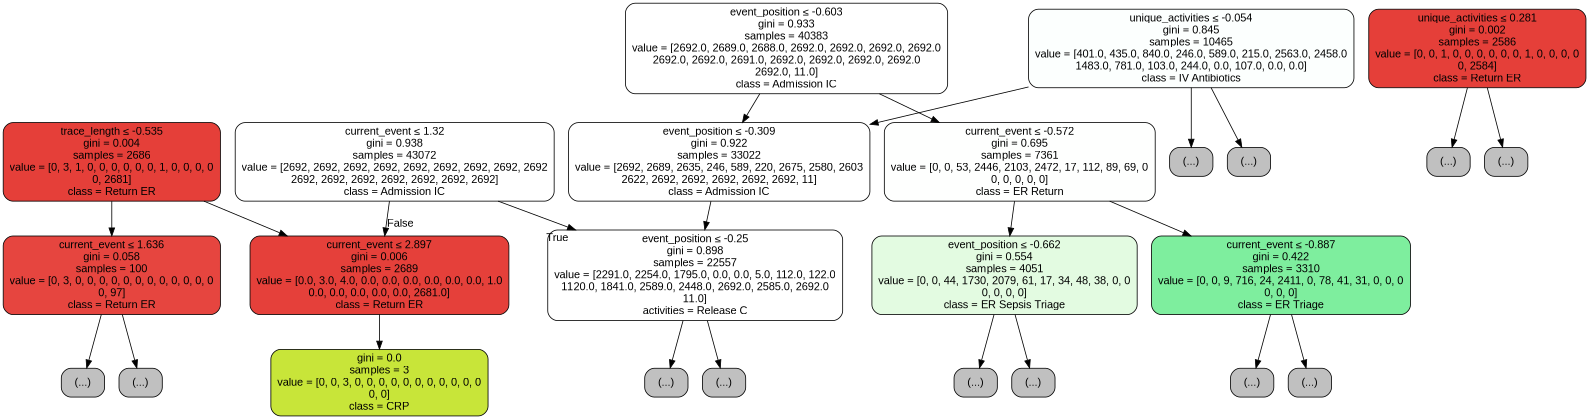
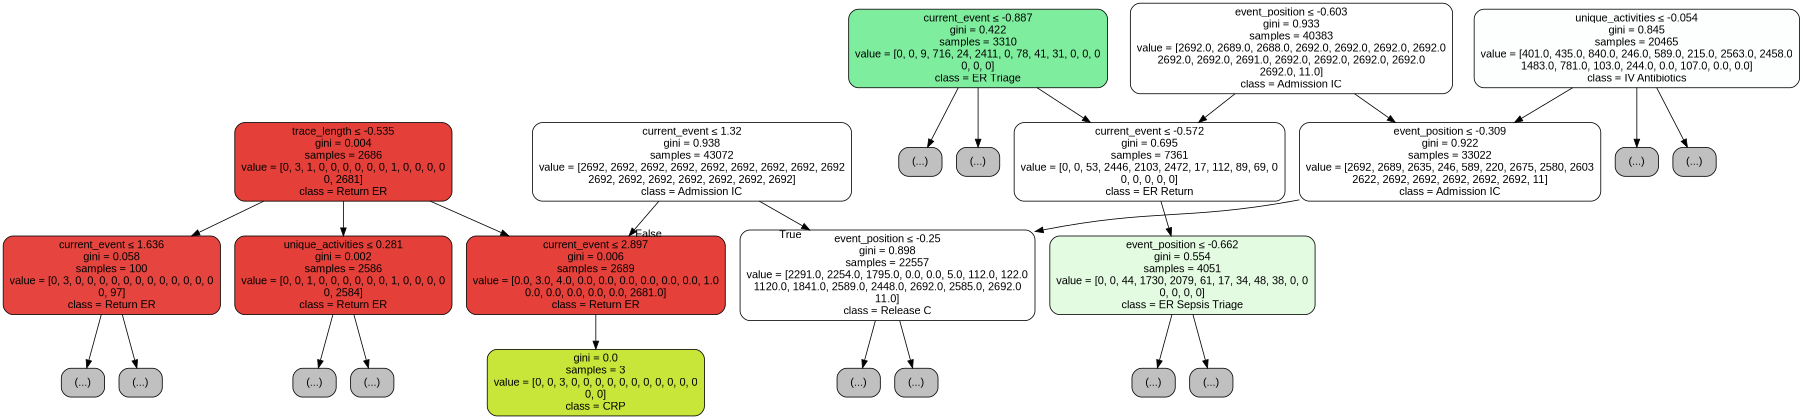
(1191, 42) -> (1637, 42)
none -> (343, 215)
(1147, 217) -> (1060, 103)
(695, 311) -> (888, 311)
